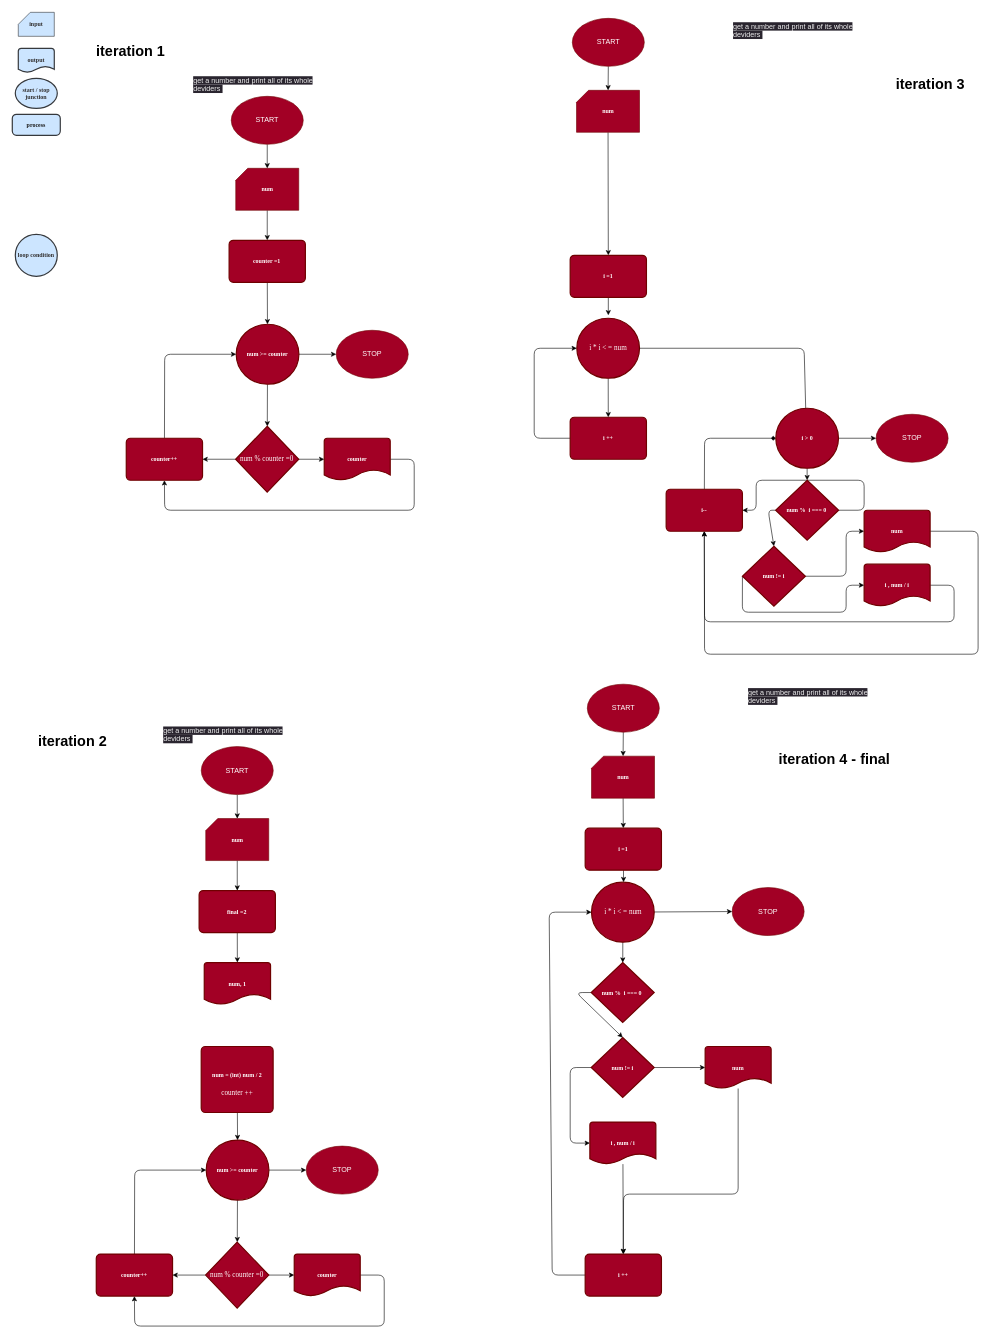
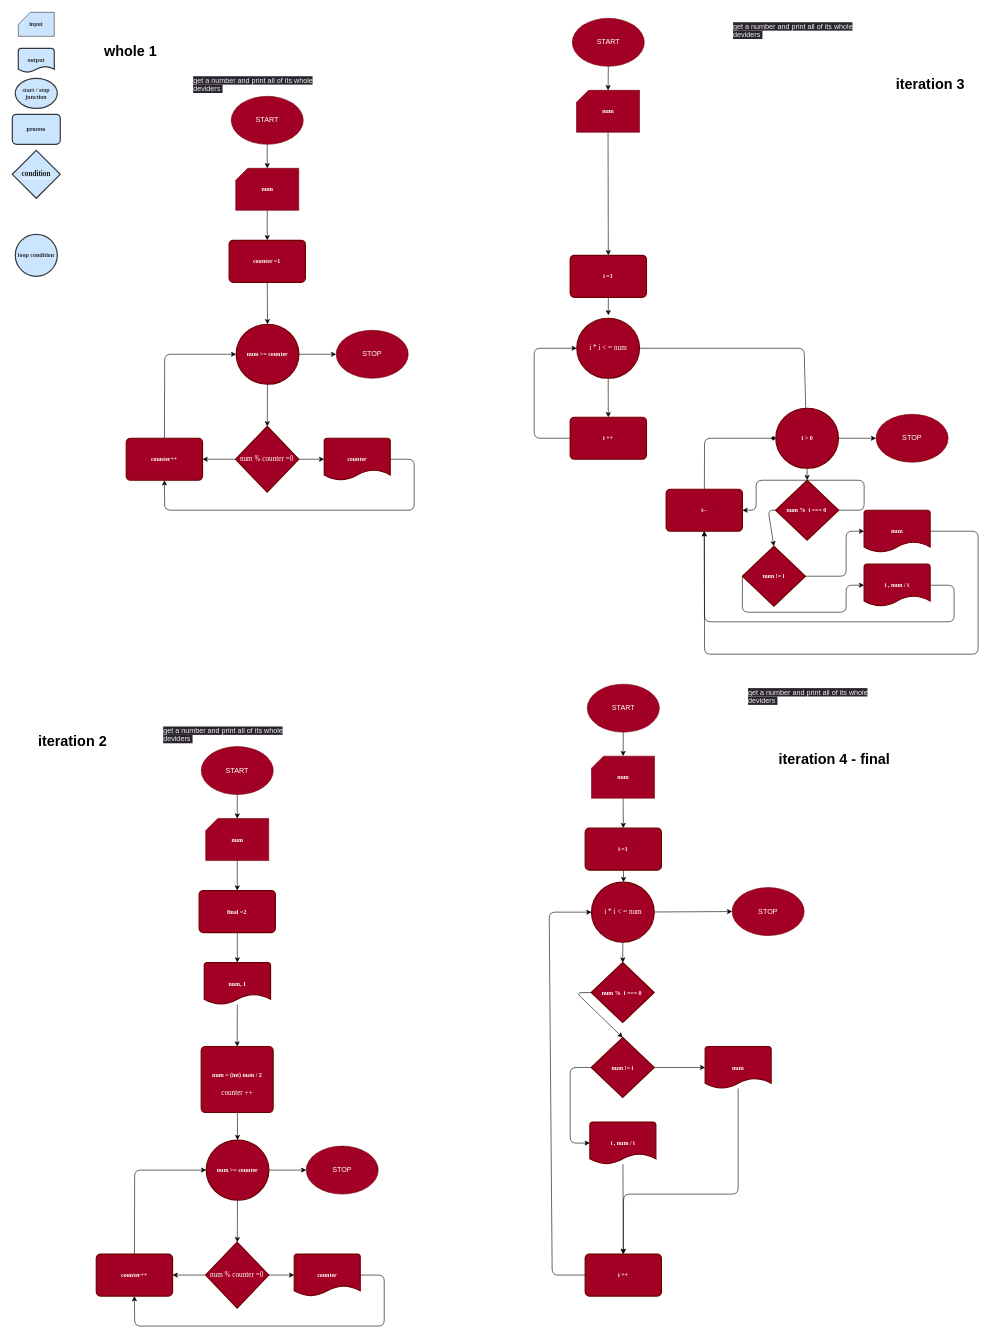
(131, 51) -> (131, 51)
(36, 125) -> (36, 129)
none -> (36, 174)
none -> (237, 1041)
